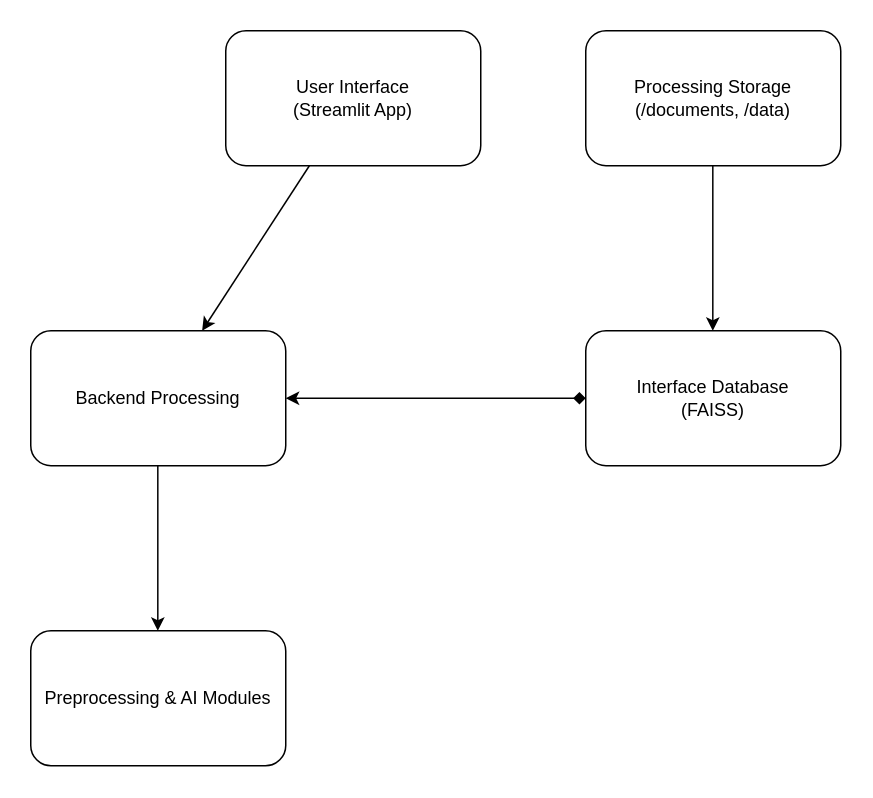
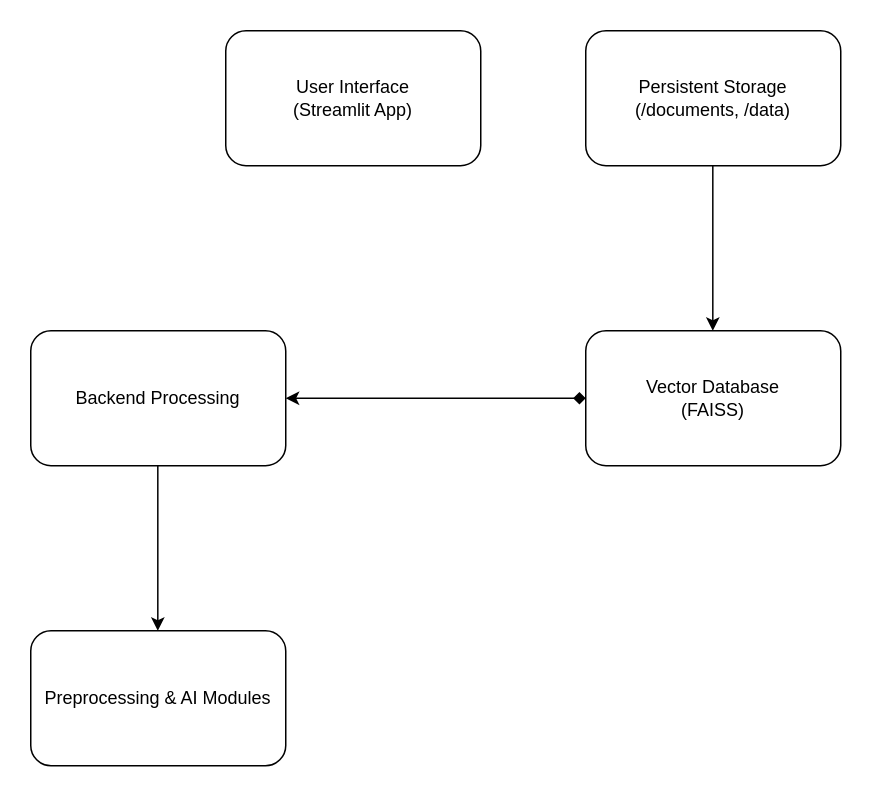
(713, 98) -> (713, 98)
(259, 244) -> none
(713, 398) -> (713, 398)
